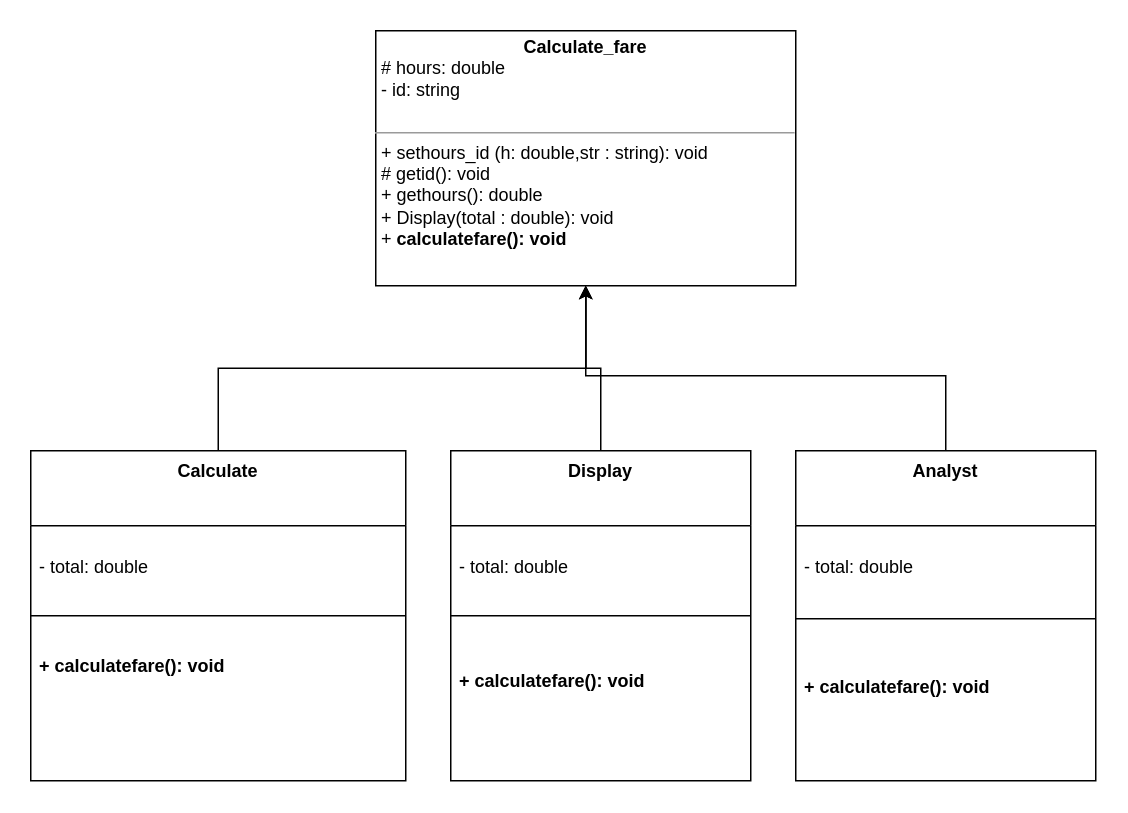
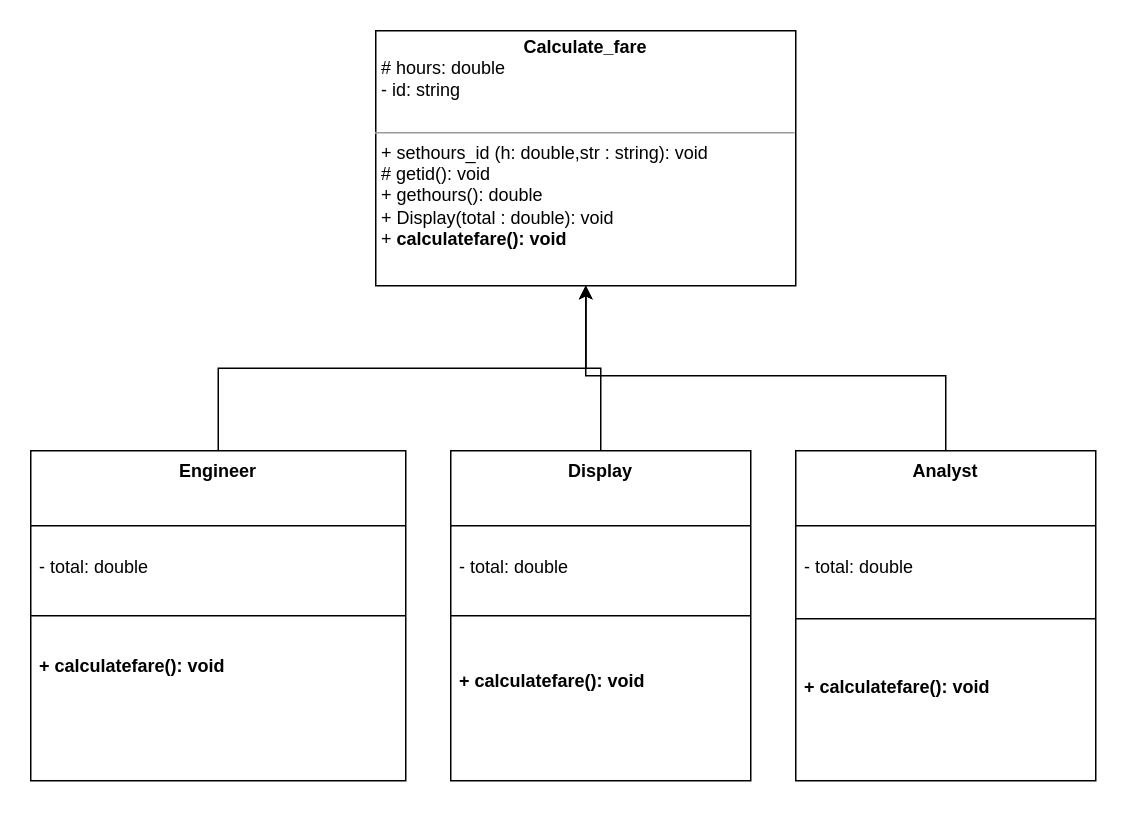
(218, 471) -> (218, 471)
